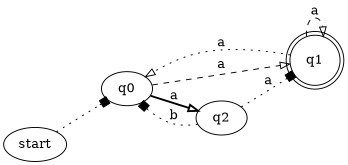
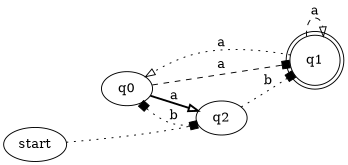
(216, 75) -> (216, 75)
(268, 81) -> (268, 81)
(78, 118) -> (127, 136)
